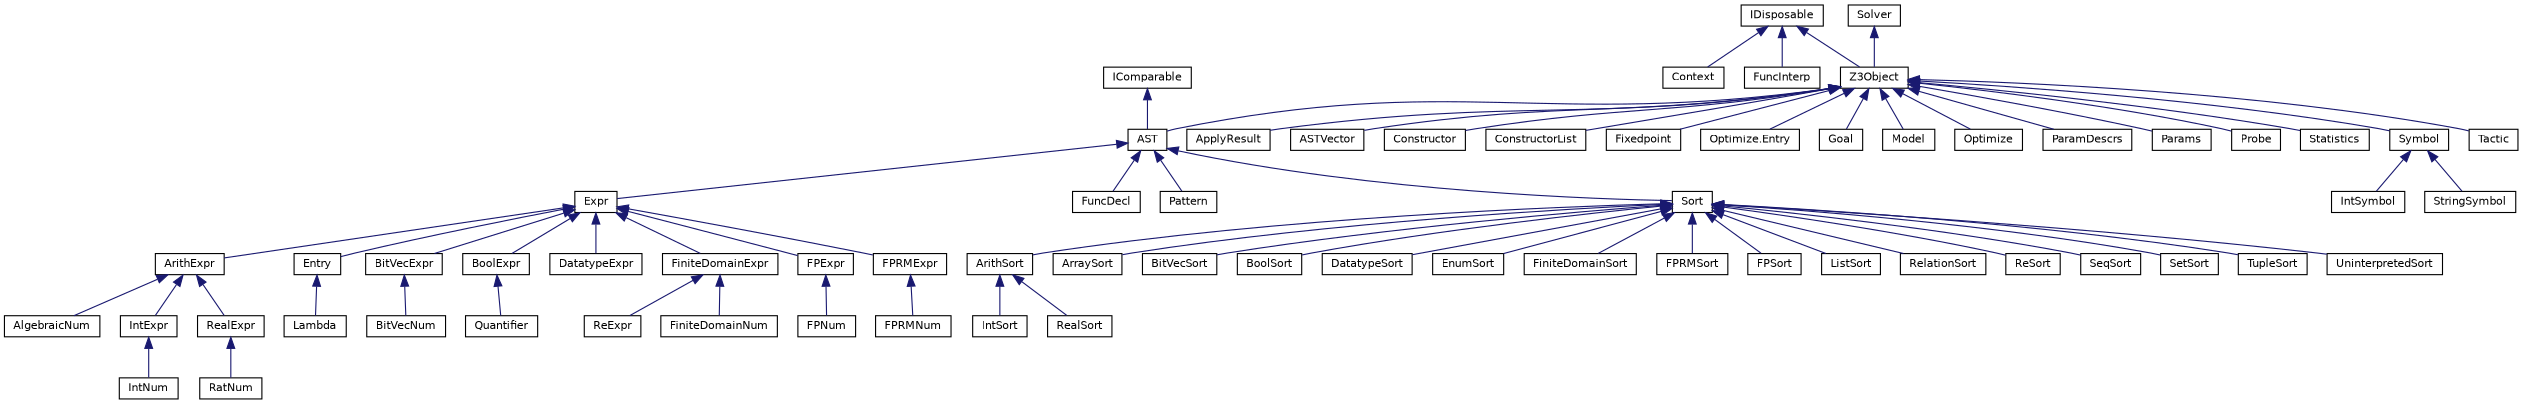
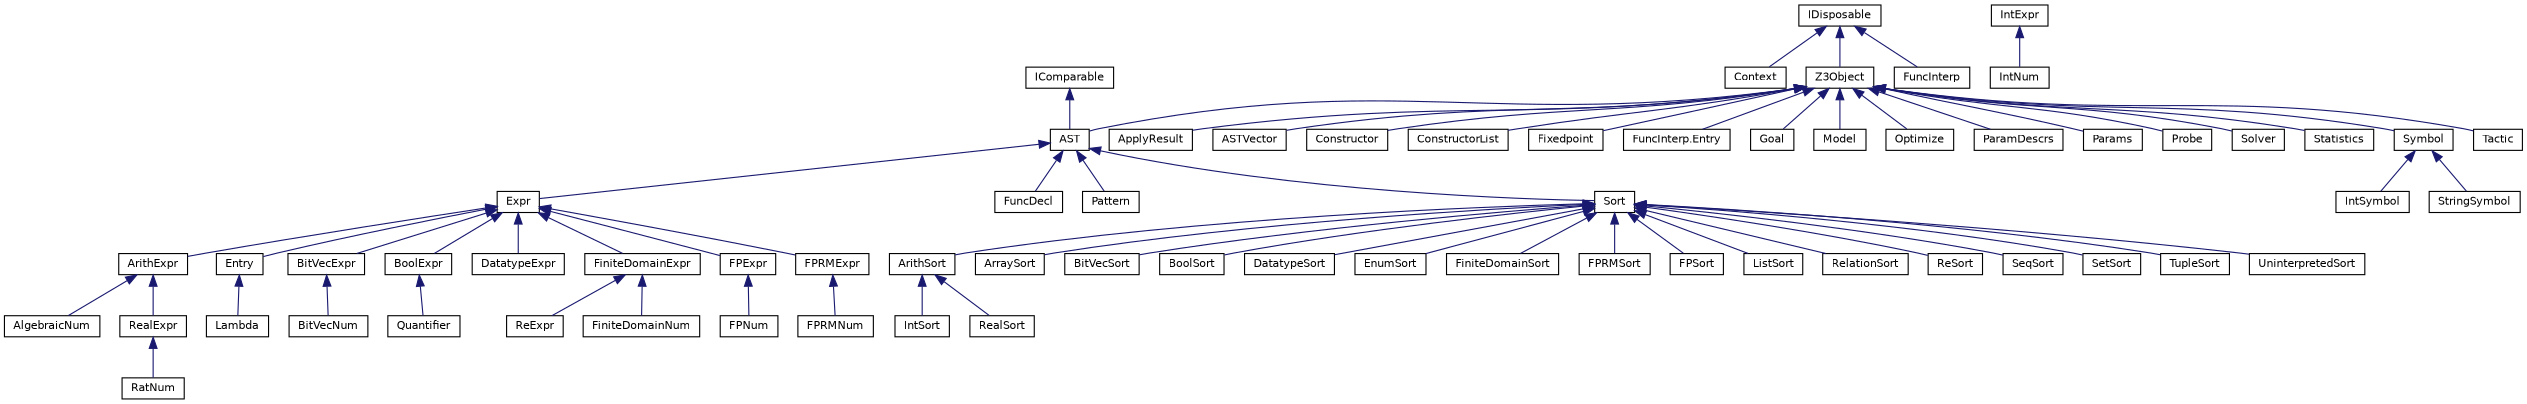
(1874, 52) -> (2059, 108)
(1750, 140) -> (1677, 140)
(166, 300) -> none
